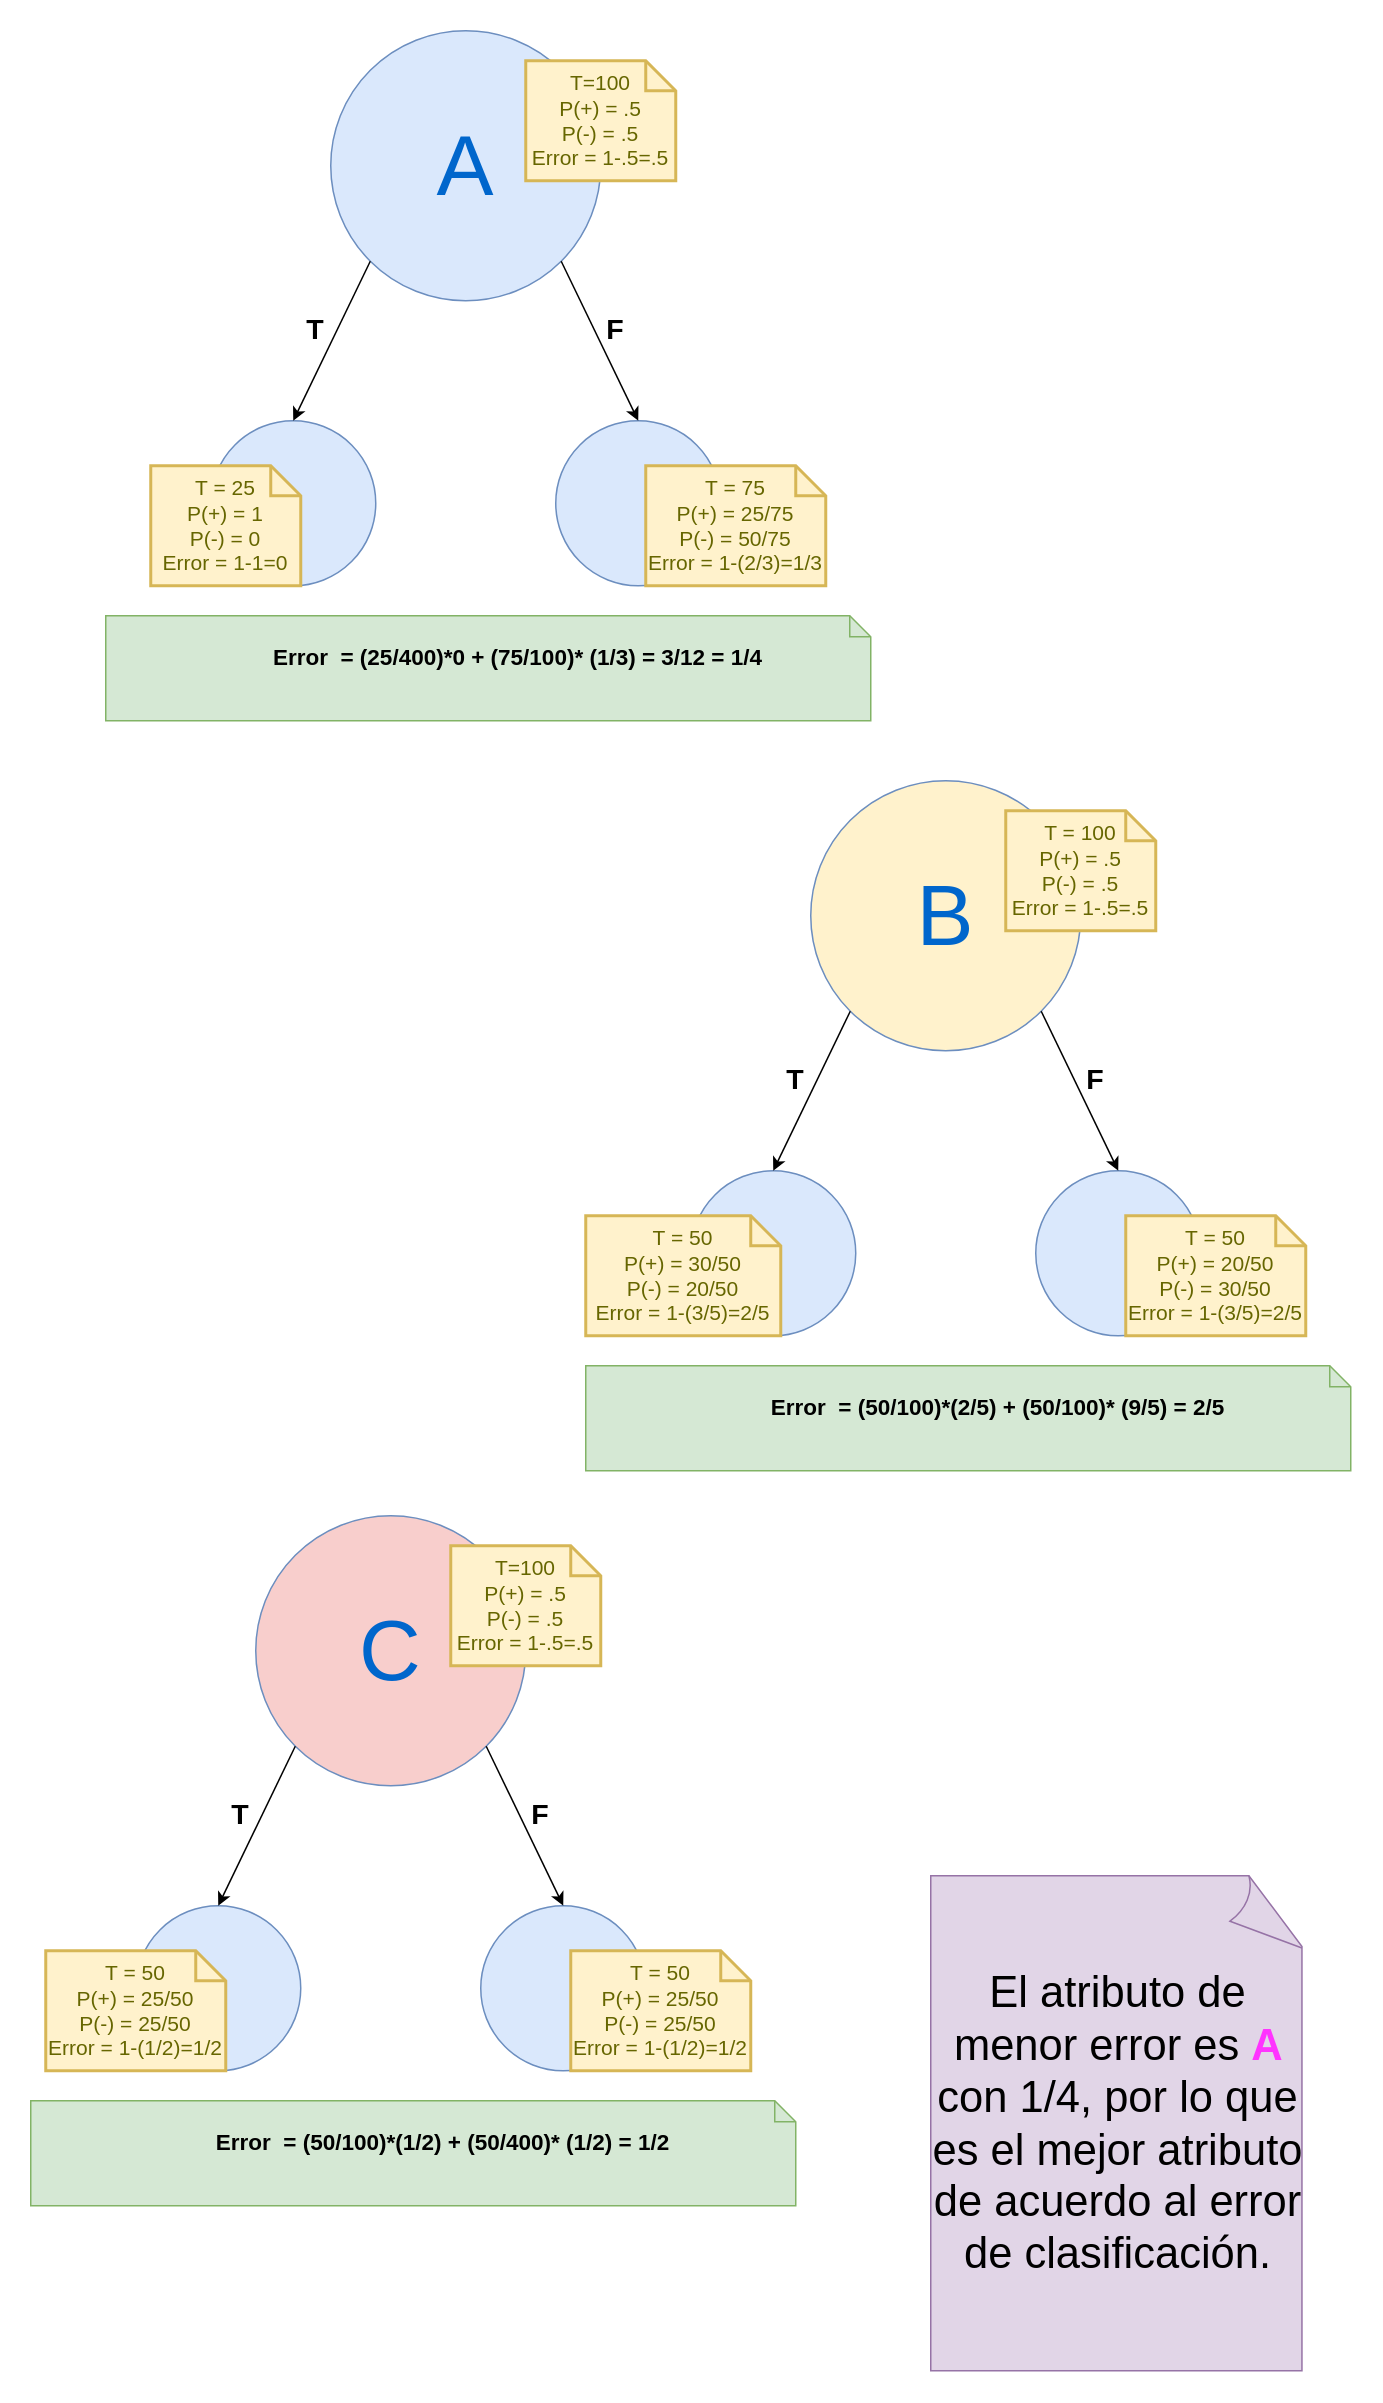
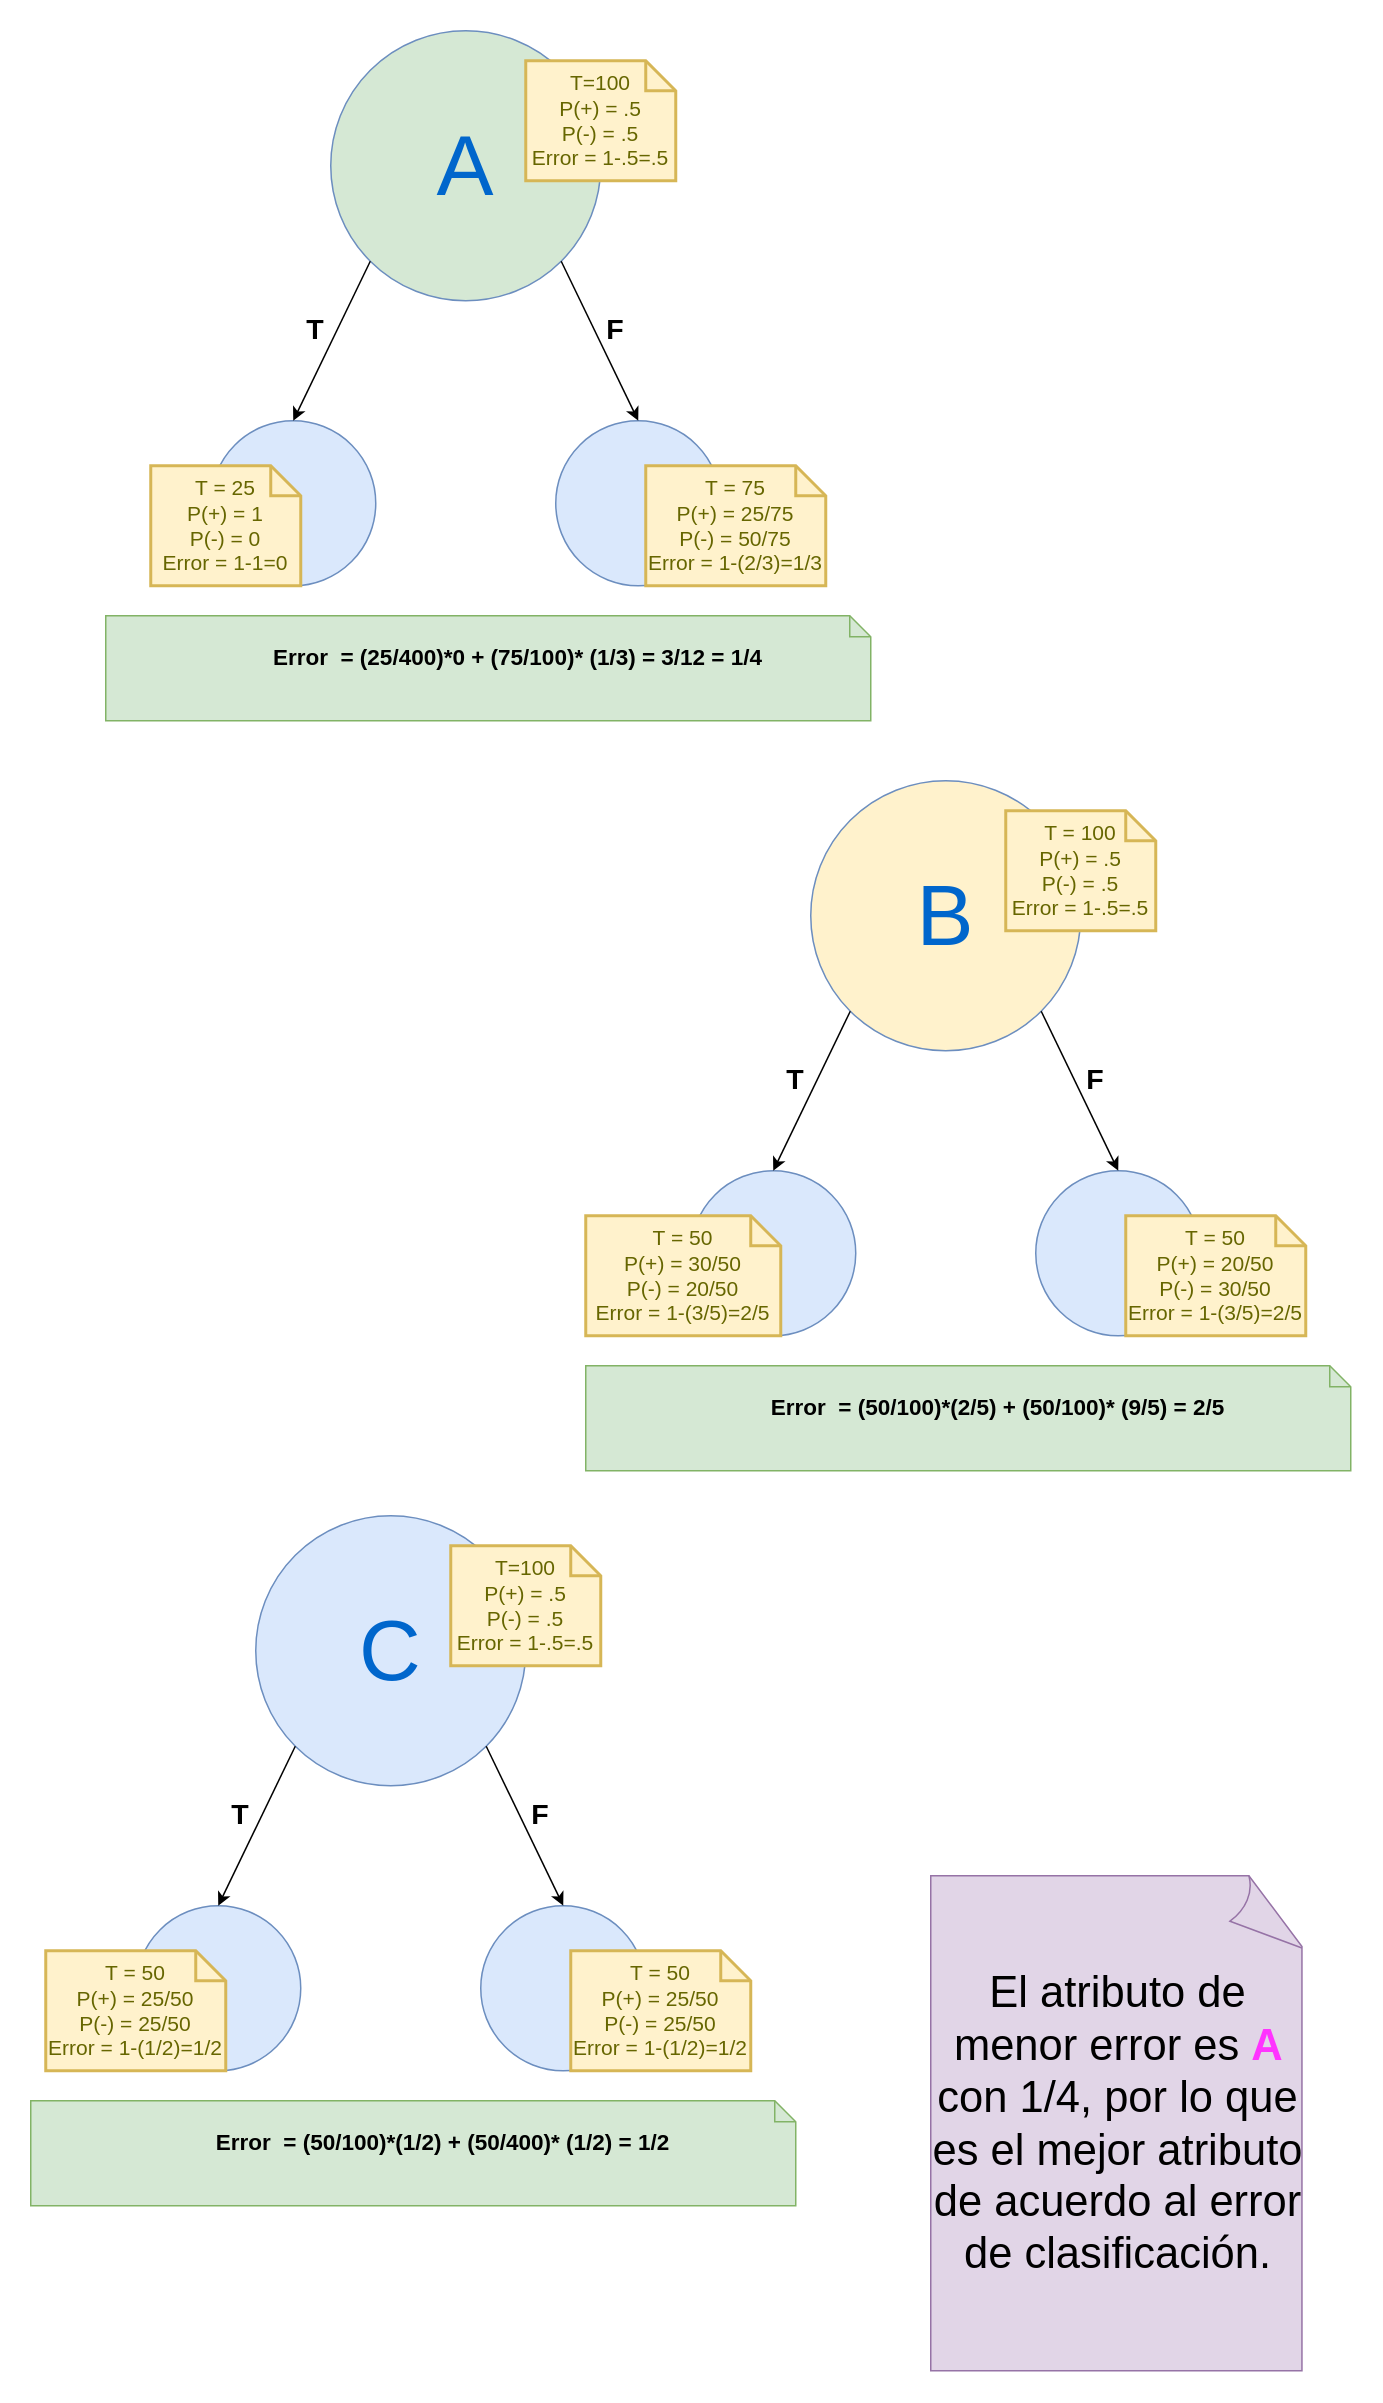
(466, 166) -> (466, 166)
(391, 1651) -> (391, 1651)
